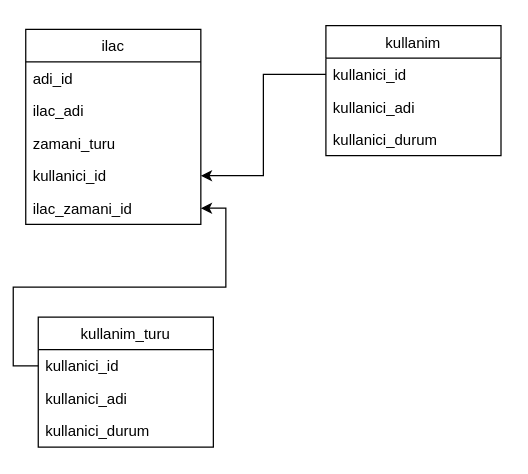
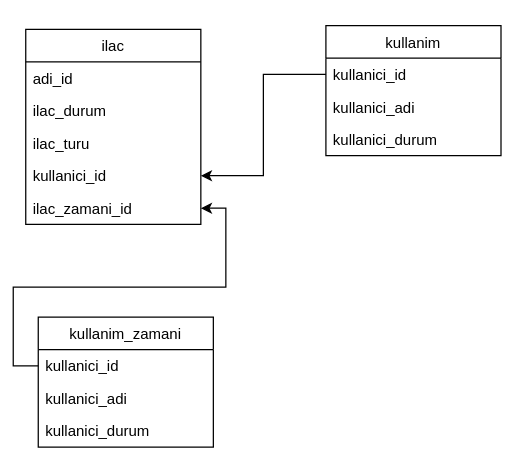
(60, 111) -> (71, 111)
(77, 144) -> (66, 144)
(125, 334) -> (125, 334)
